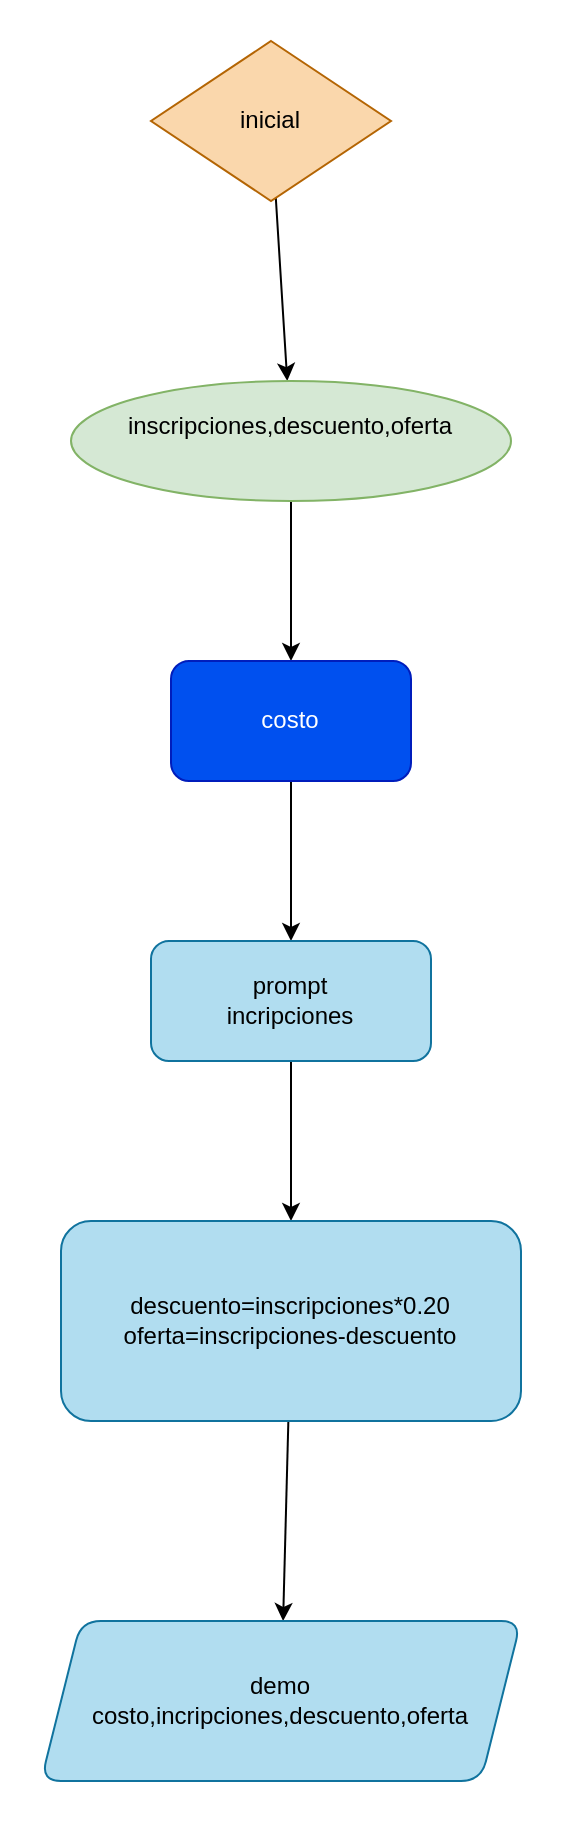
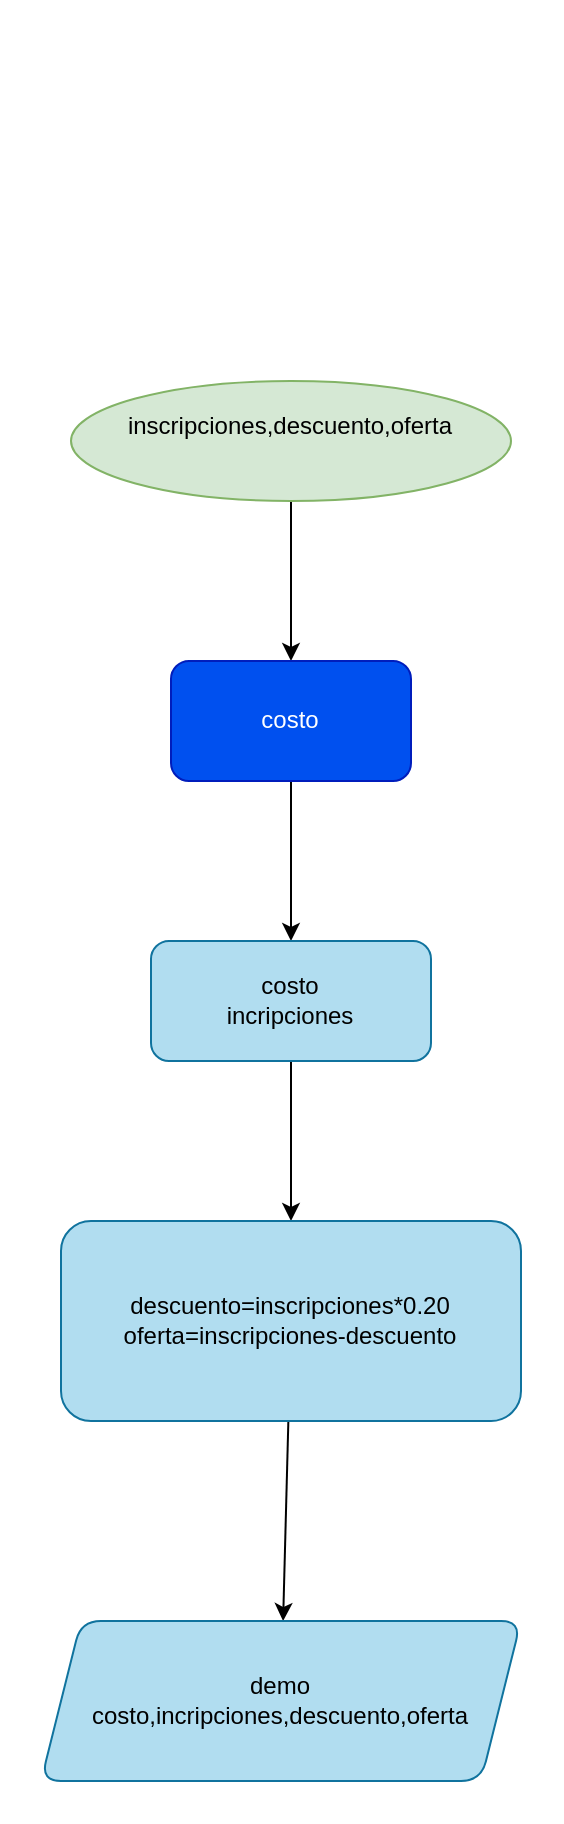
(271, 121) -> none
(281, 283) -> none
(291, 1001) -> (291, 1001)
